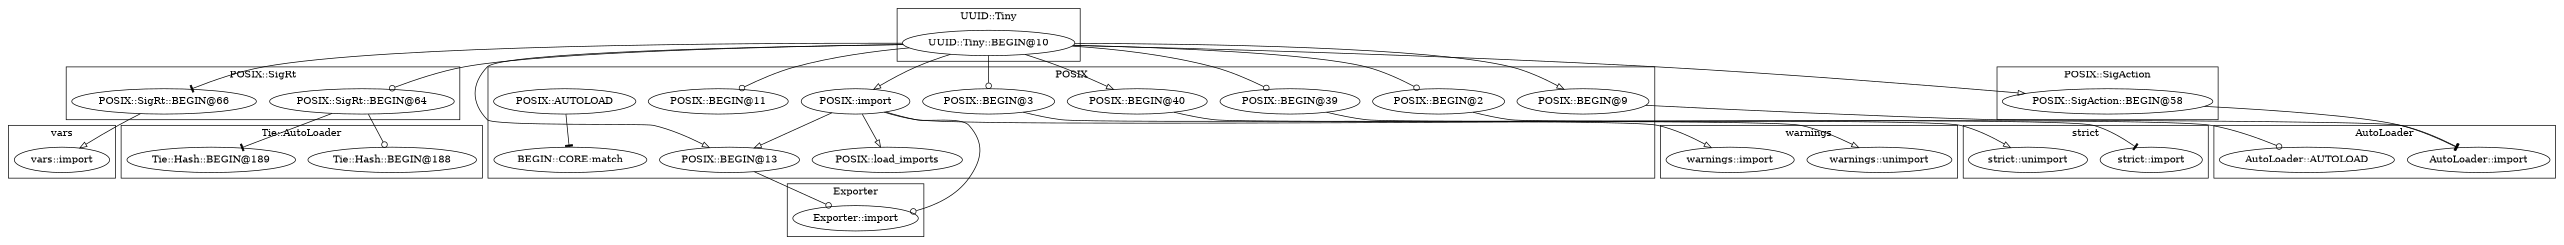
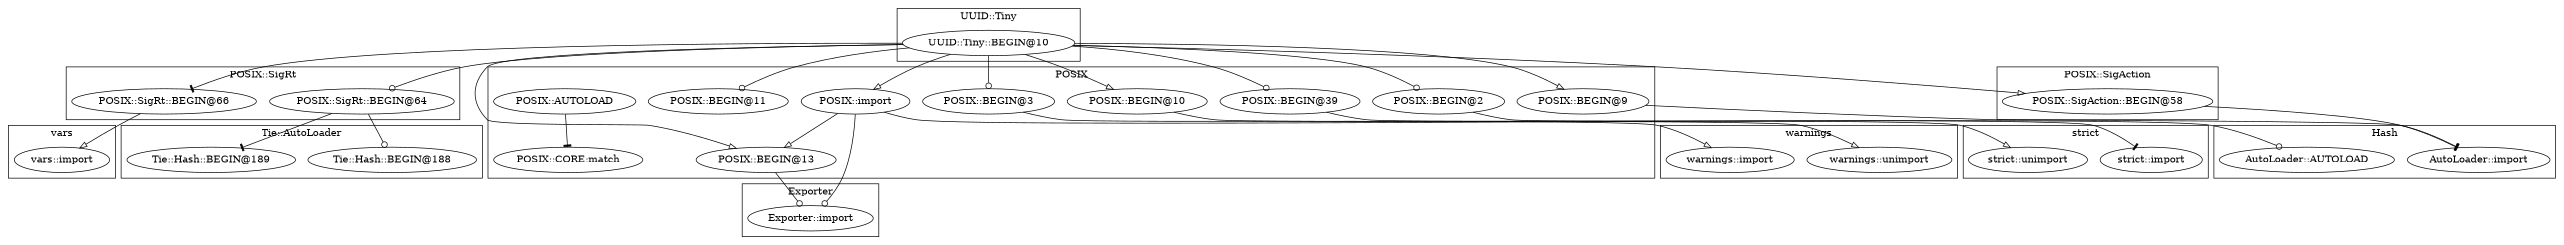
(1137, 101) -> (1137, 101)
(2385, 133) -> (2385, 133)
(570, 160) -> (568, 160)
(887, 160) -> none
